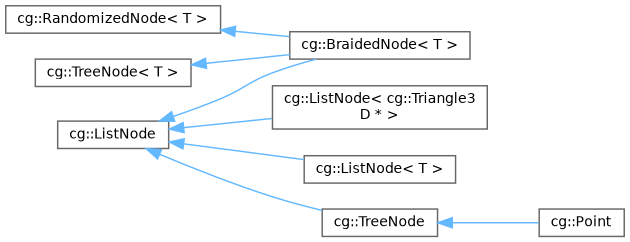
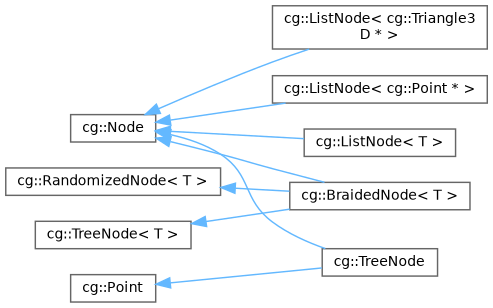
none -> (380, 89)
(113, 135) -> (113, 128)
(496, 223) -> (246, 275)
